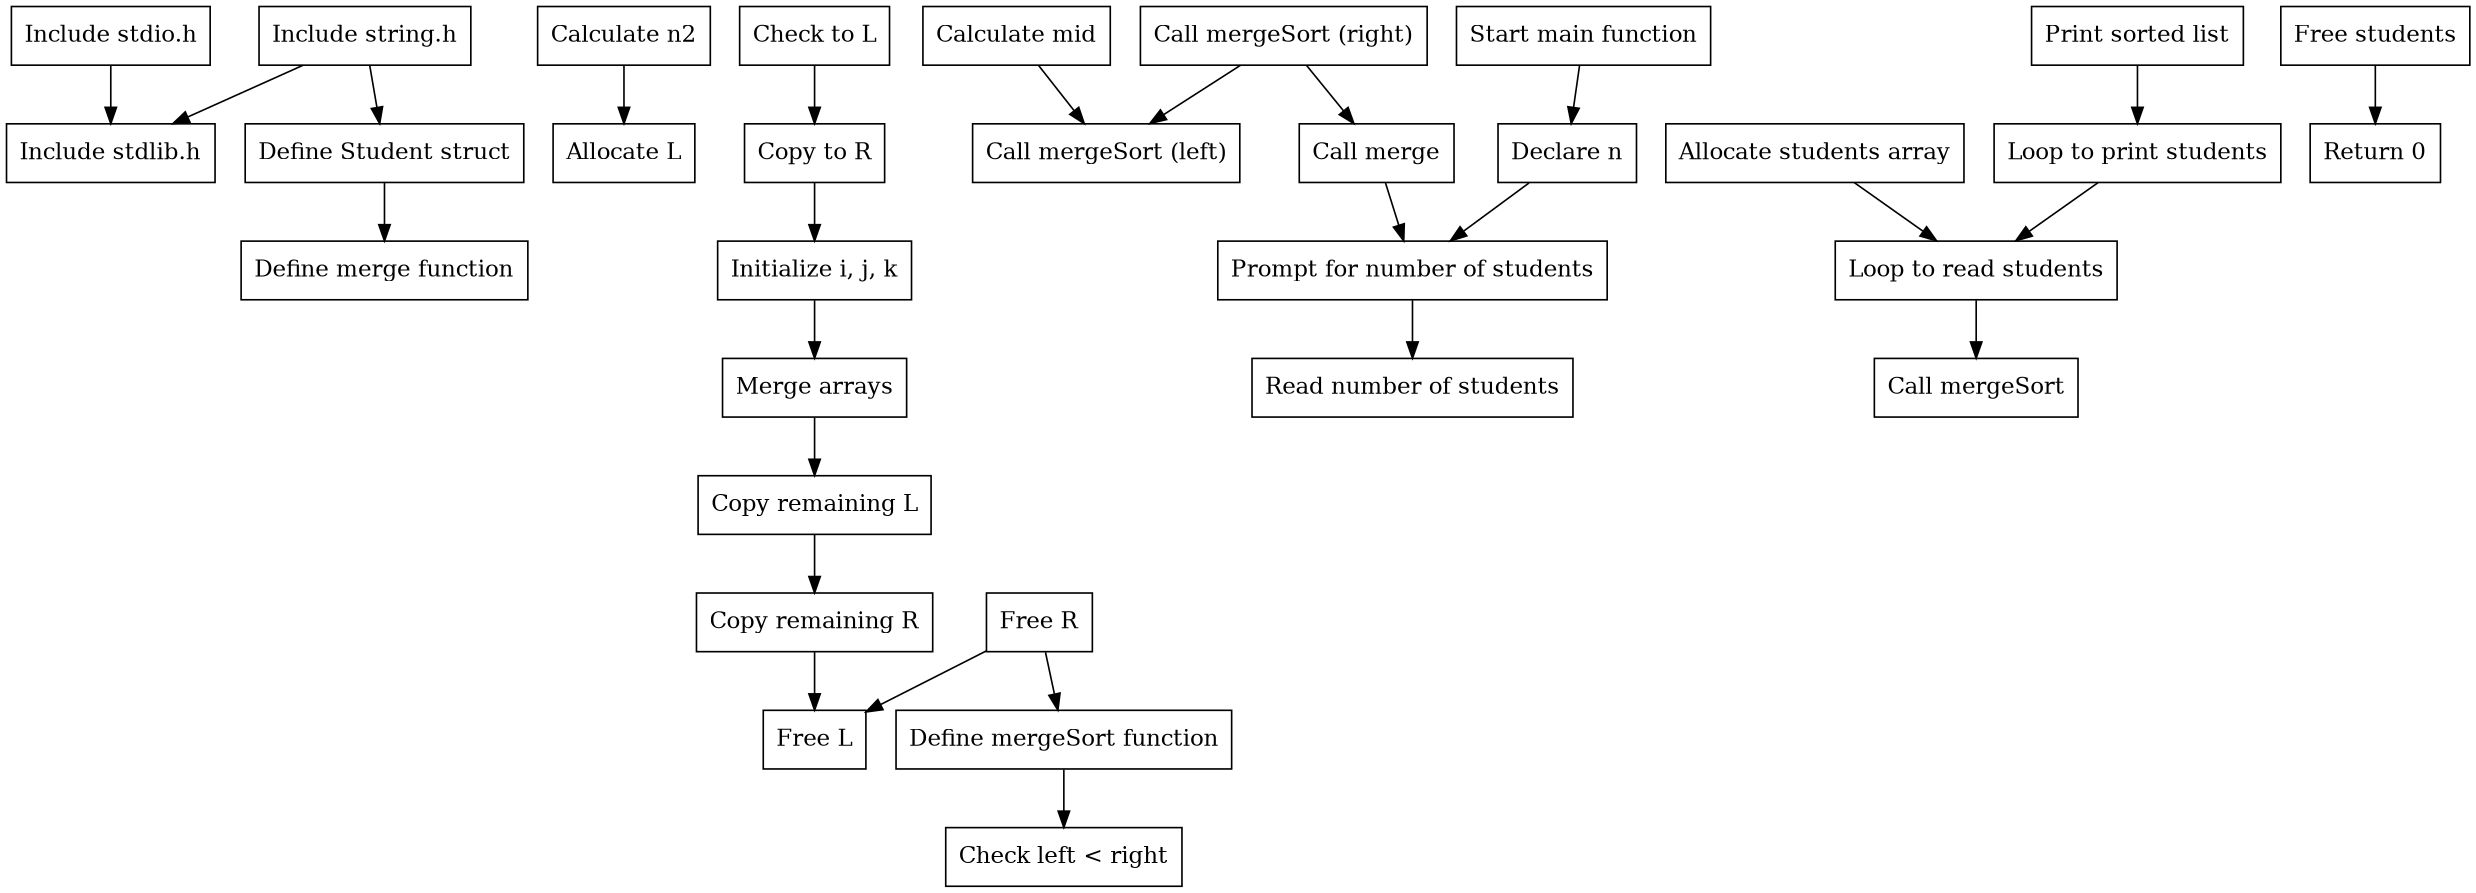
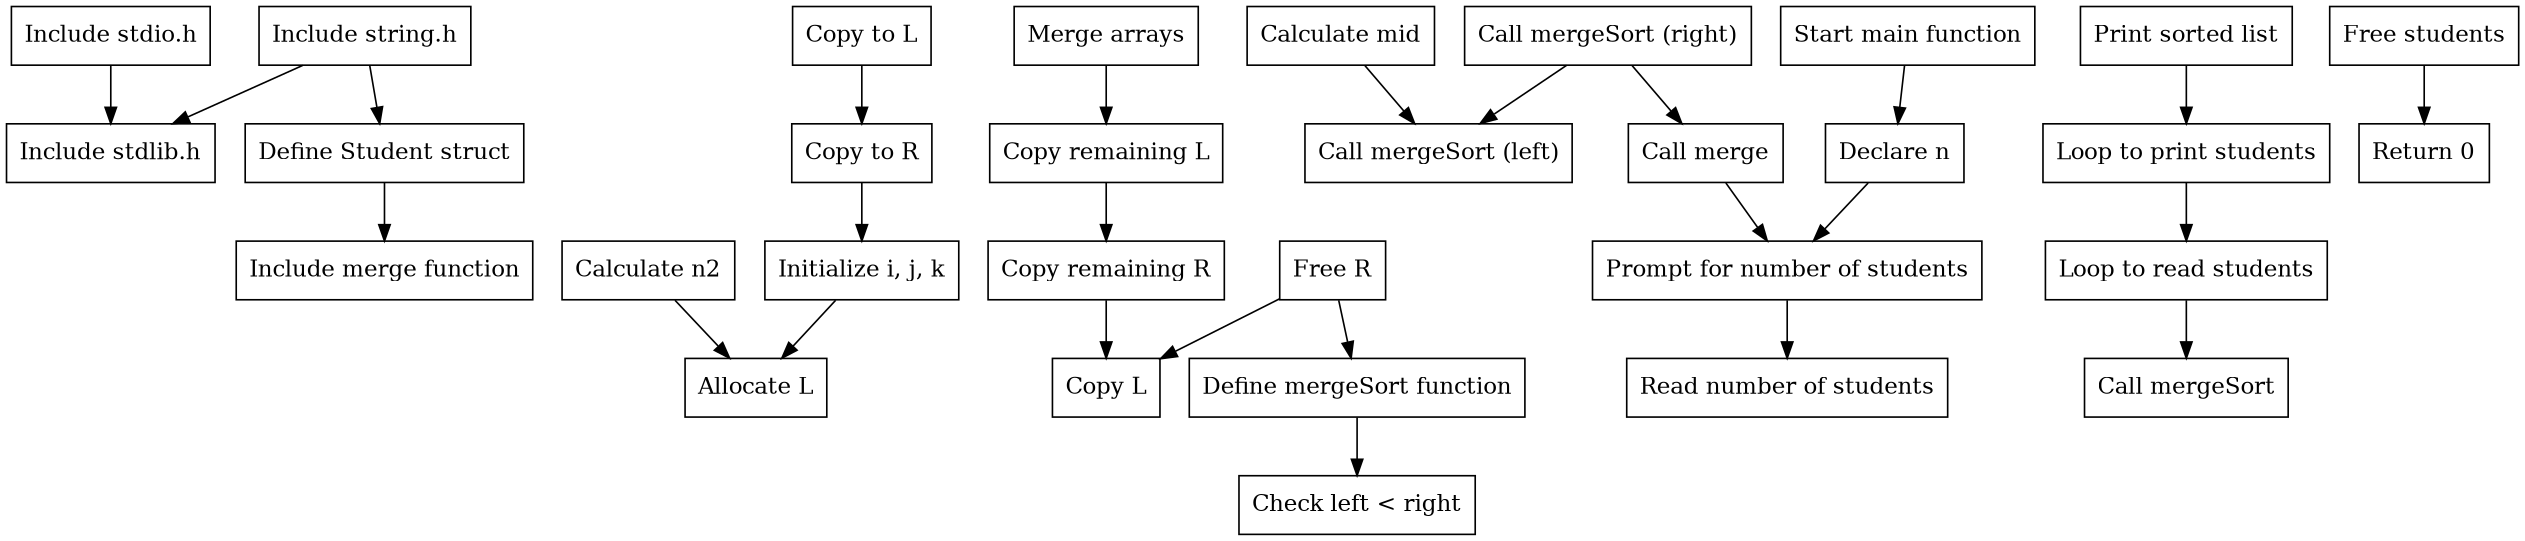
(815, 36) -> (862, 36)
(1815, 153) -> none
(384, 270) -> (384, 270)
(815, 321) -> (814, 323)
(815, 740) -> (1106, 388)
